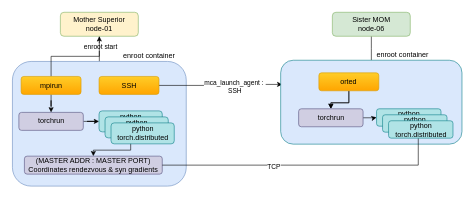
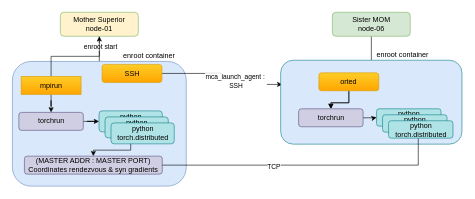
(51, 86) -> (51, 86)
(129, 86) -> (132, 74)
